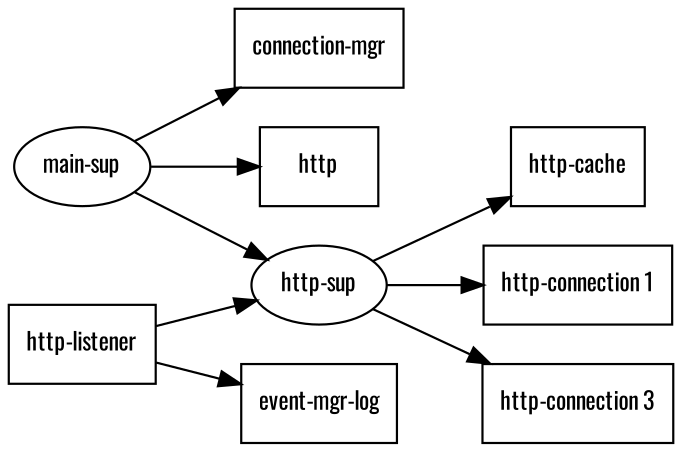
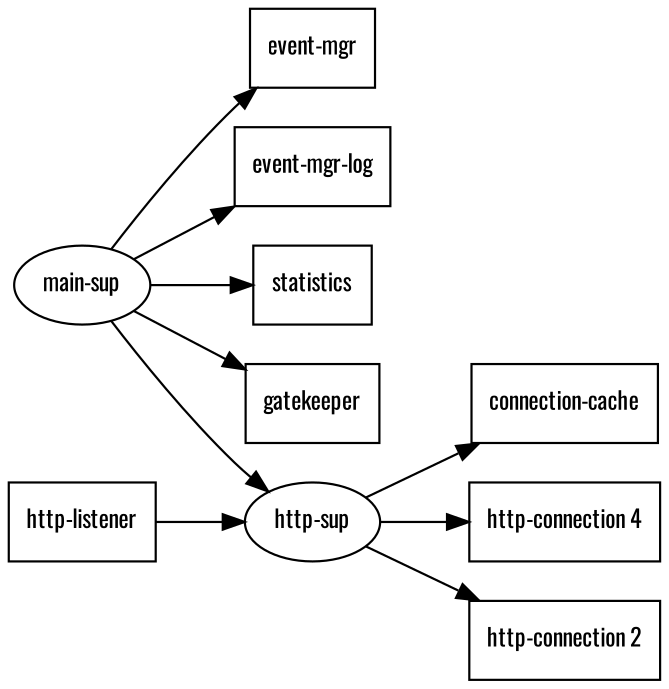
(319, 48) -> (313, 48)
(319, 167) -> (313, 404)
(578, 167) -> (565, 404)
none -> (313, 285)
(578, 285) -> (565, 522)
(188, 371) -> (174, 238)
(578, 404) -> (565, 640)
